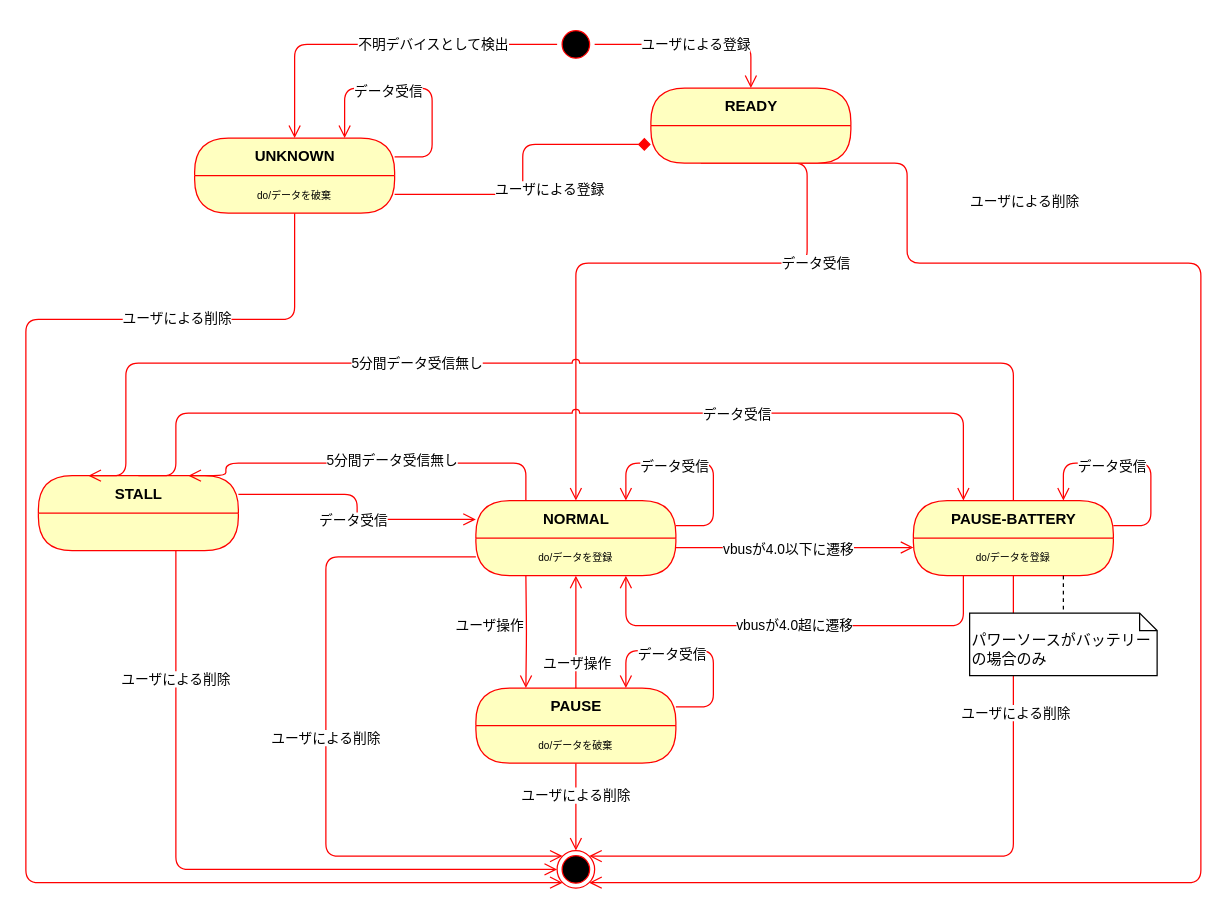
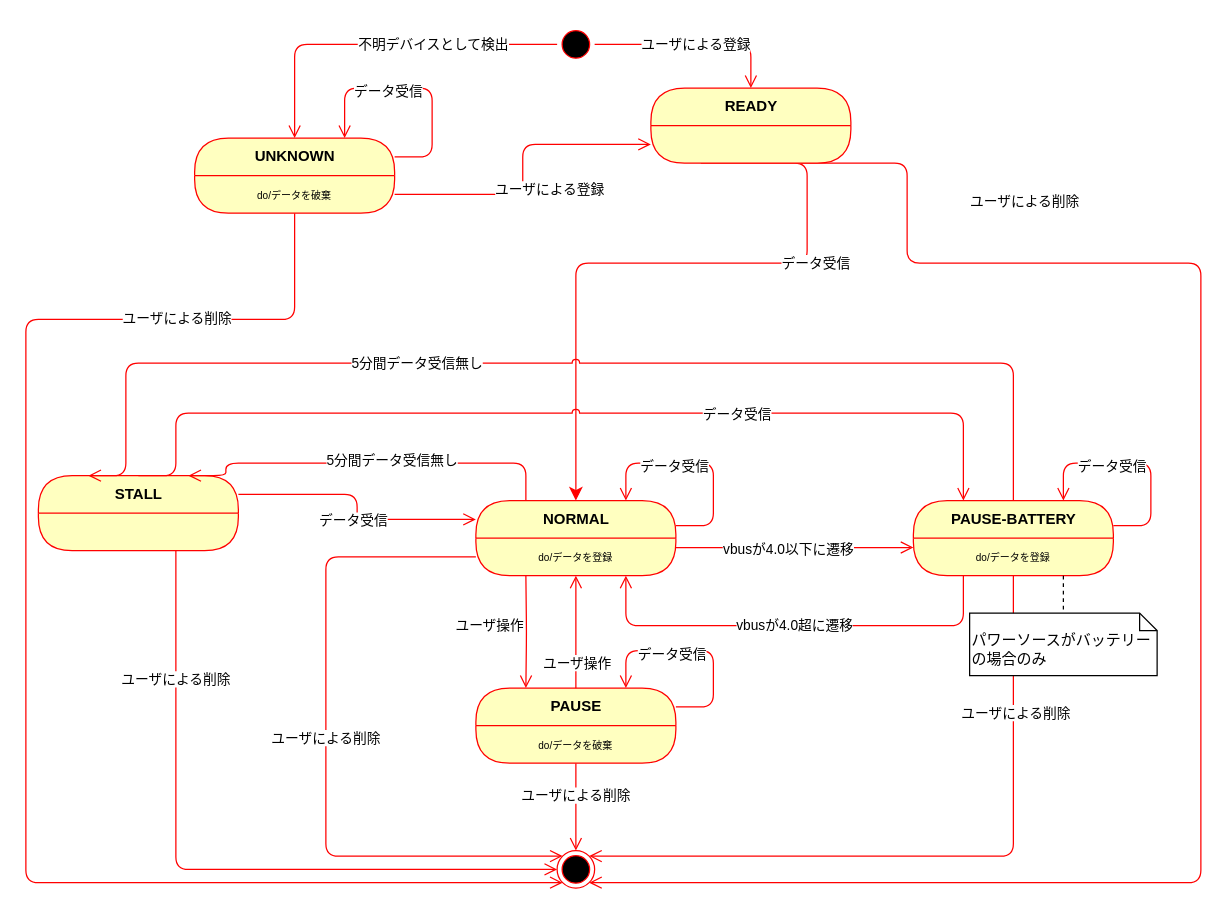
(637, 144) -> (642, 144)
(576, 491) -> (576, 489)
